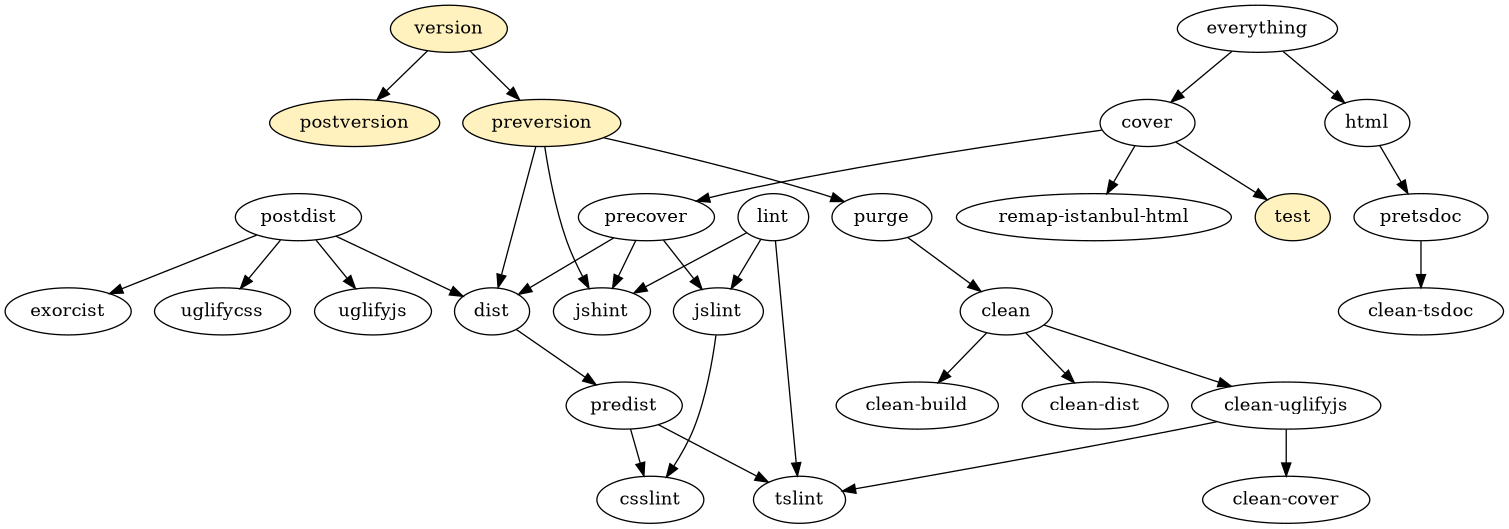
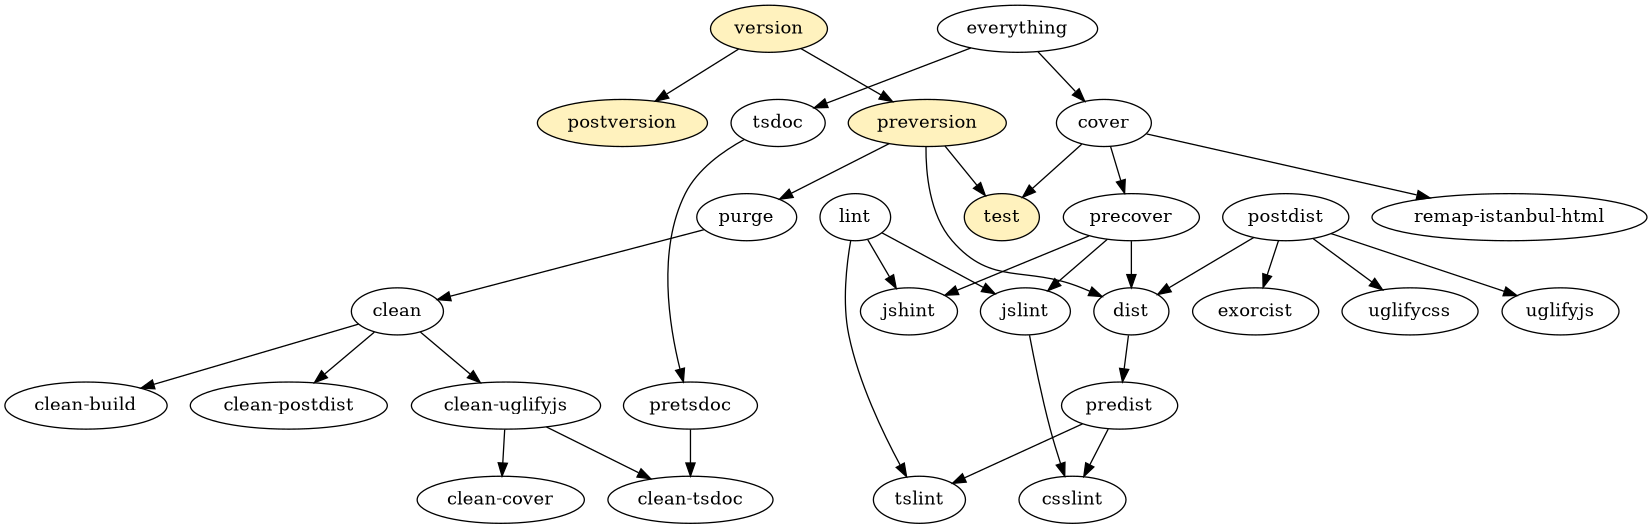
(1367, 123) -> (778, 123)
(558, 213) -> (961, 166)
(1095, 406) -> (289, 406)
(1036, 456) -> (593, 450)
